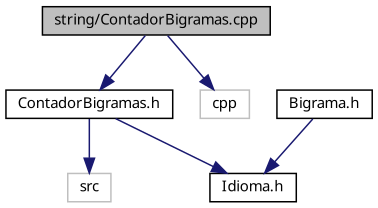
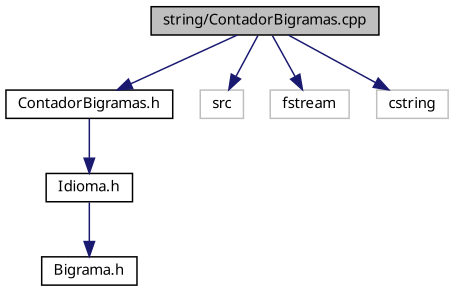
(225, 104) -> (310, 104)
none -> (412, 104)
(89, 138) -> (247, 56)
(294, 140) -> (89, 222)
